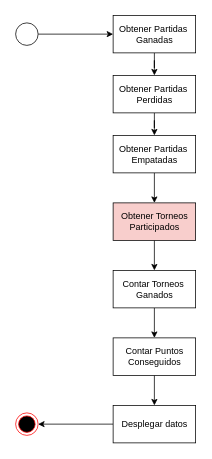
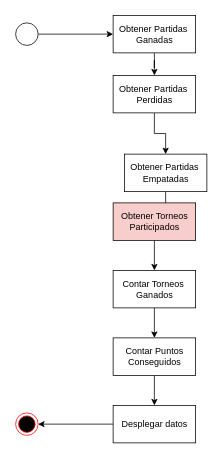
(154, 154) -> (165, 173)
